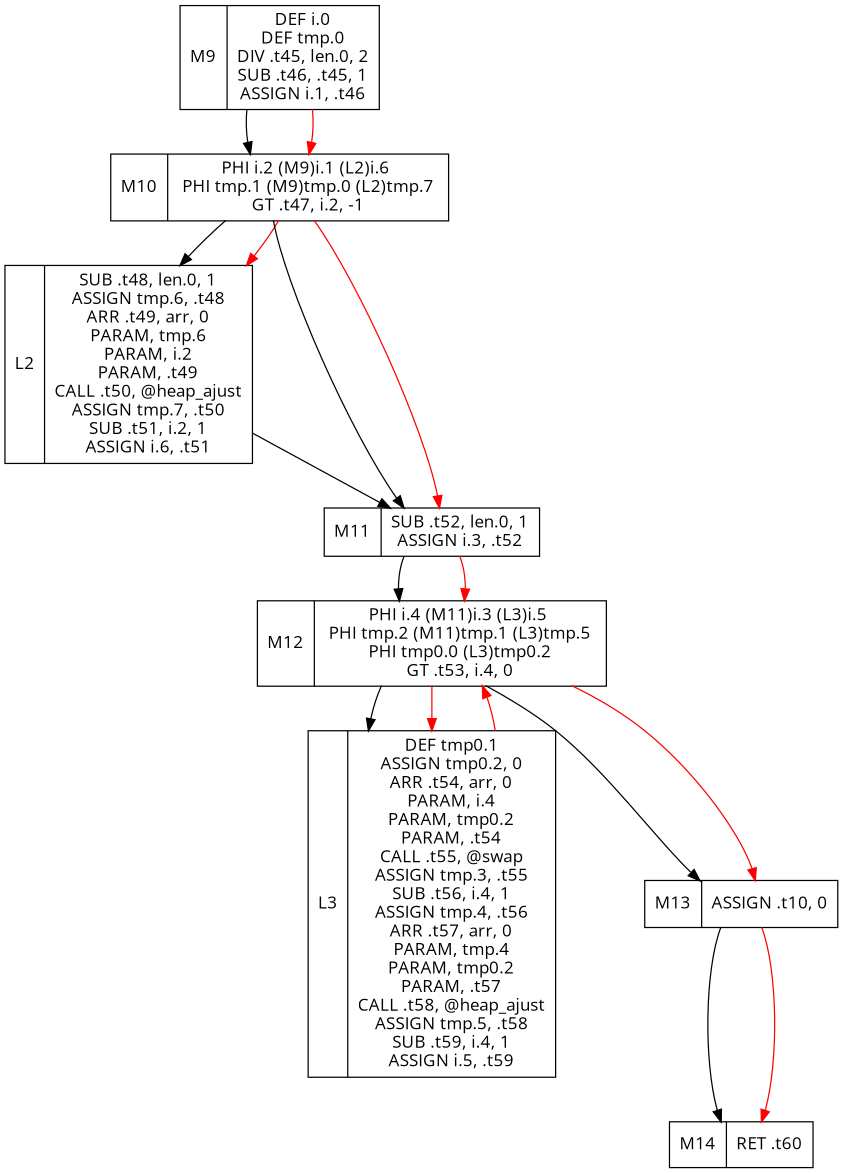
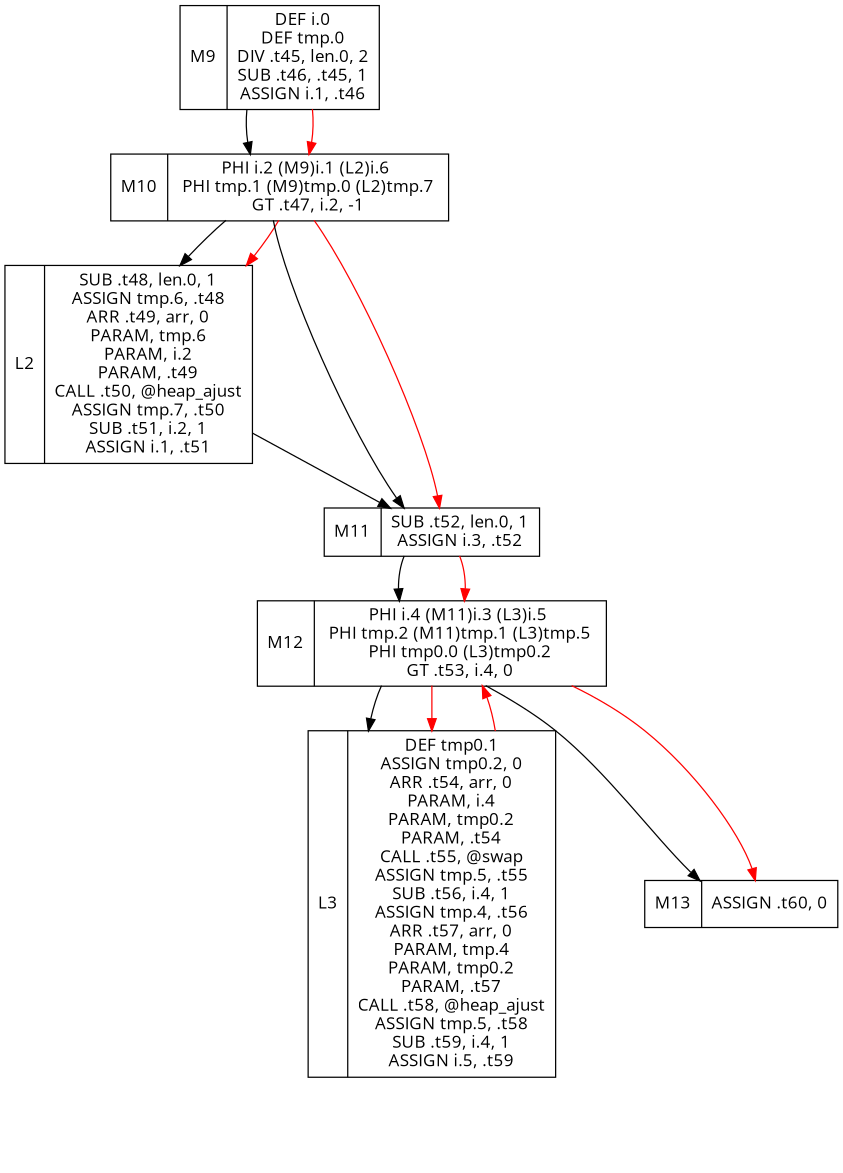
(148, 447) -> (148, 447)
(452, 876) -> (452, 876)
(770, 903) -> (770, 903)
(741, 1145) -> none
